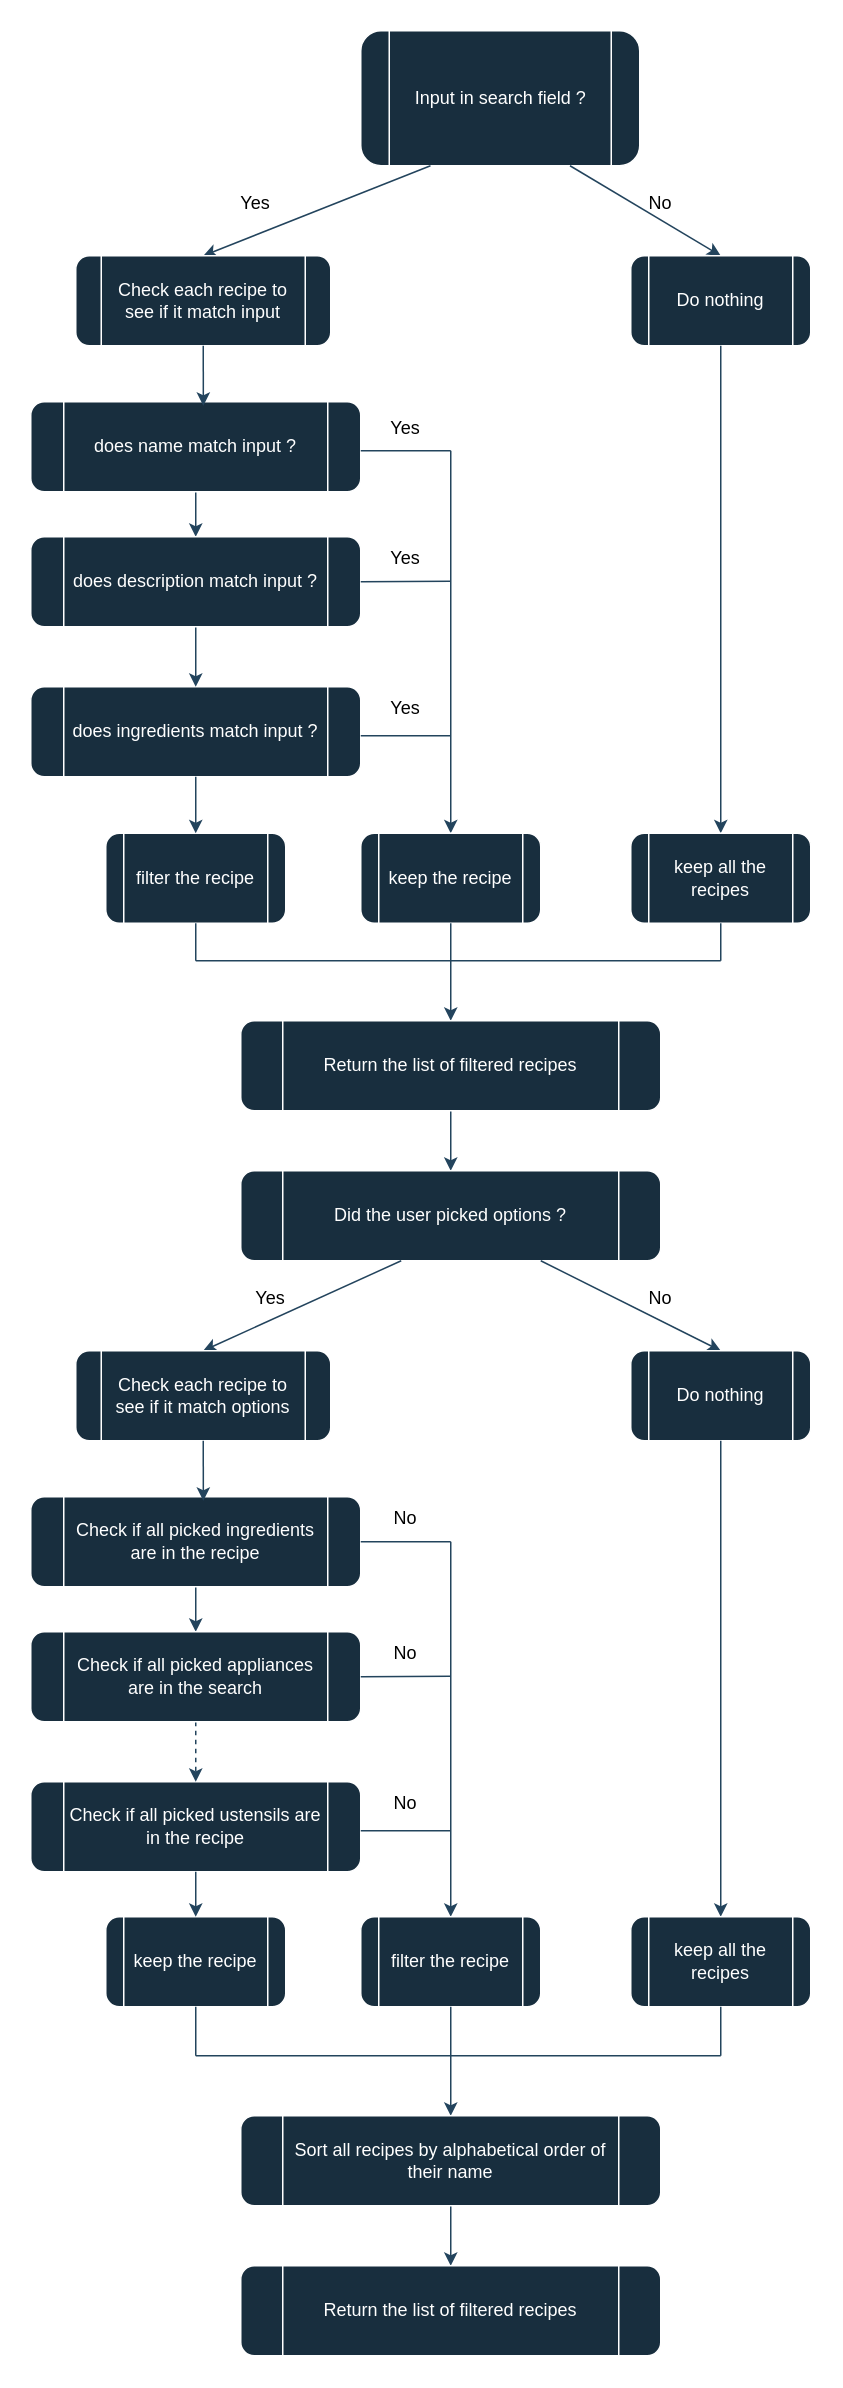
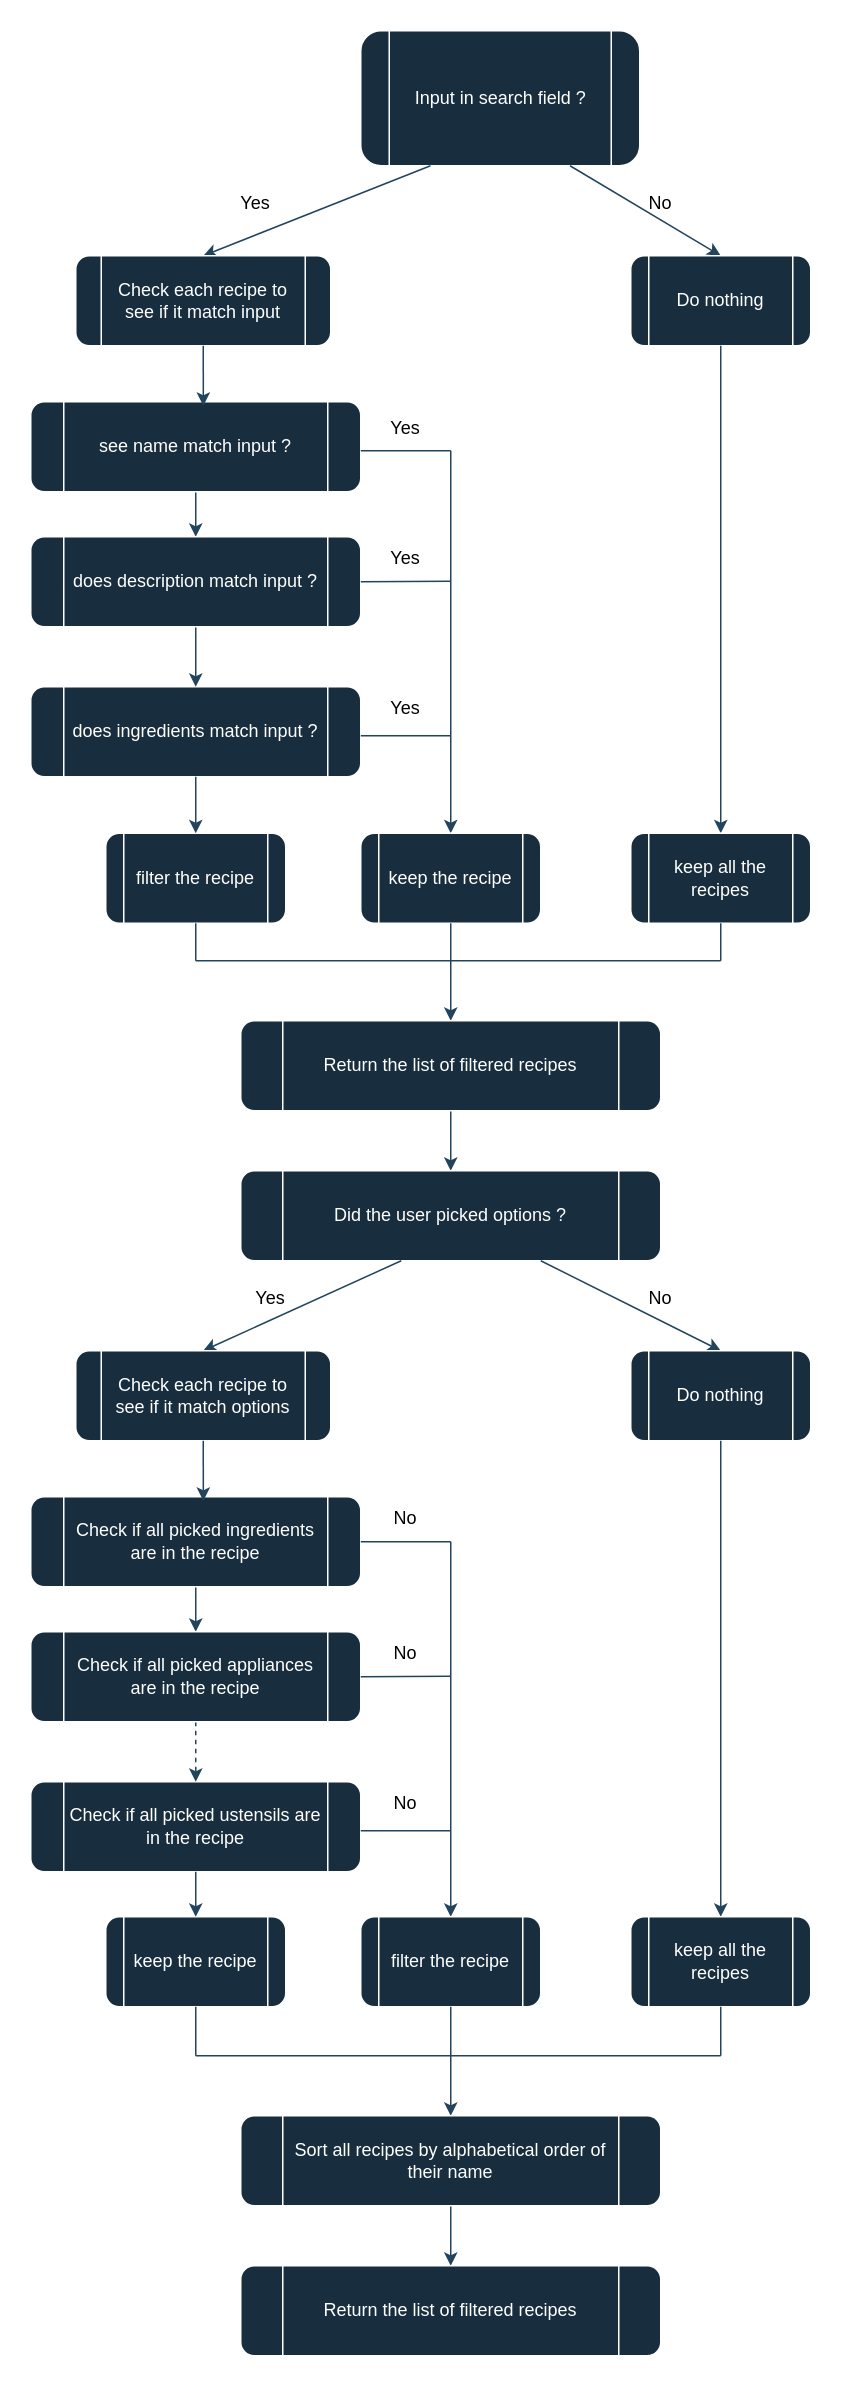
(196, 446) -> (196, 446)
(196, 1676) -> (196, 1676)
